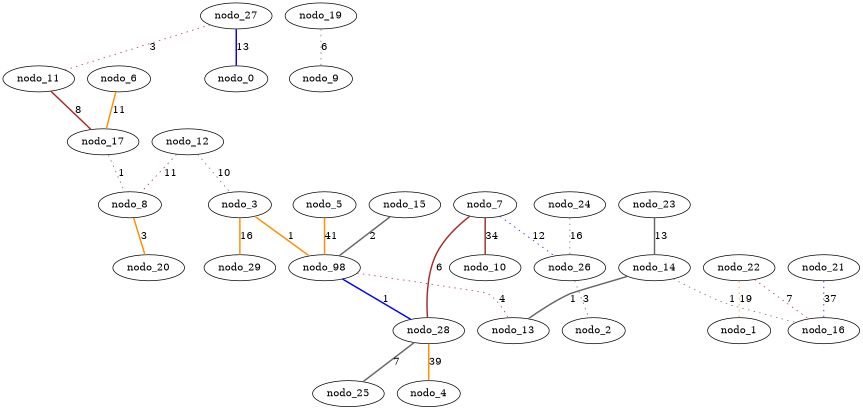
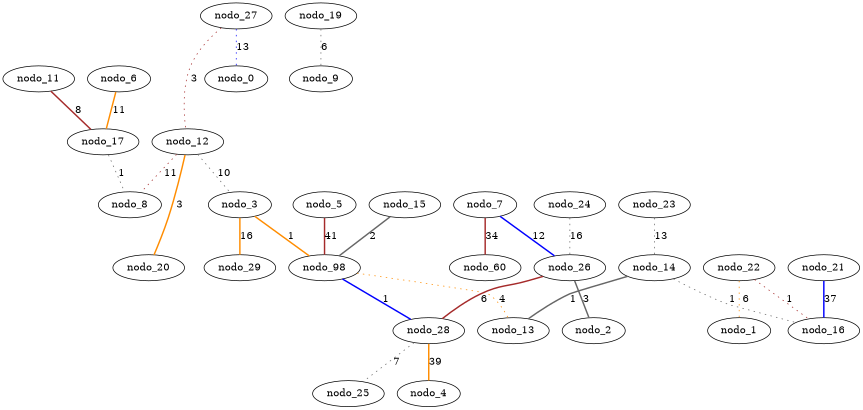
(138, 47) -> (188, 73)
(236, 47) -> (236, 47)
(139, 236) -> (172, 206)
(325, 236) -> (325, 236)
(527, 236) -> (527, 236)
(655, 236) -> (655, 236)
(434, 261) -> (492, 289)
(485, 268) -> (485, 268)
(438, 285) -> (438, 285)
(582, 299) -> (582, 299)
(746, 299) -> (746, 299)
(790, 299) -> (790, 299)
(824, 299) -> (824, 299)
(389, 362) -> (389, 362)
